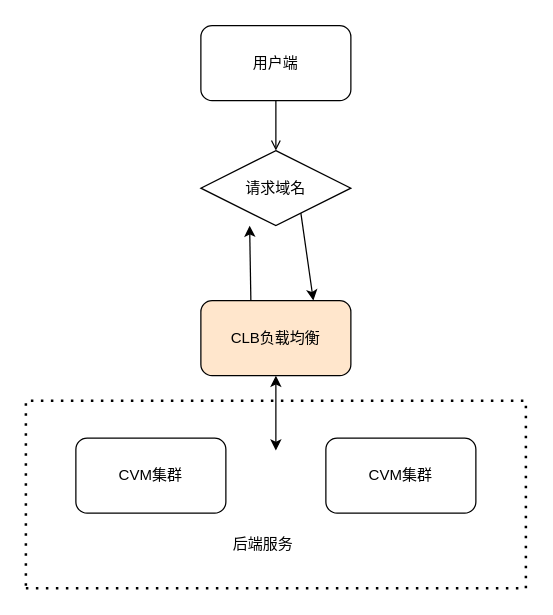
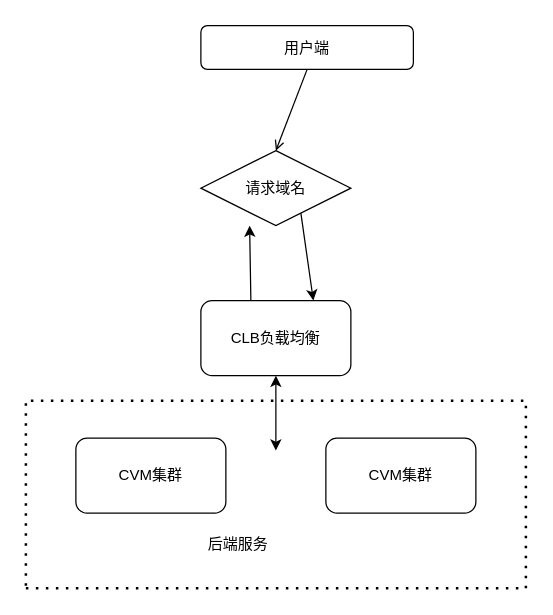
(276, 63) -> (307, 48)
(276, 338) -> (276, 338)
(263, 544) -> (238, 544)
